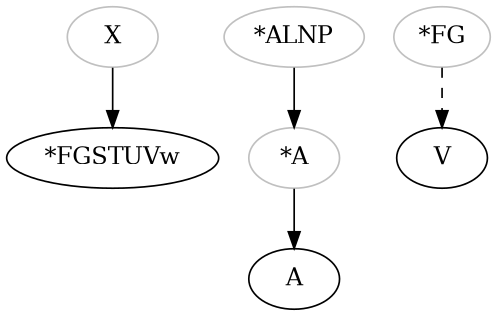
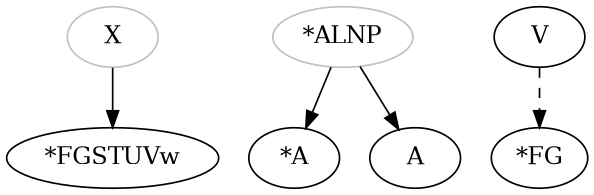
(442, 37) -> (540, 158)
(442, 89) -> (540, 89)
(294, 158) -> (294, 158)
(294, 210) -> (375, 91)
